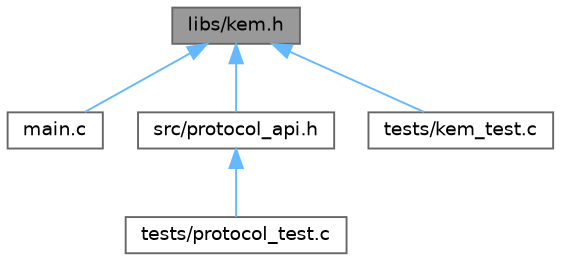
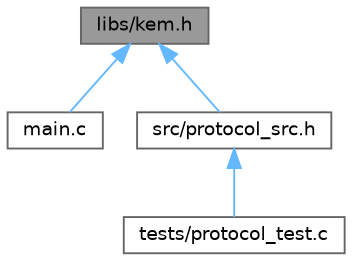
(236, 130) -> (234, 130)
(461, 130) -> none
